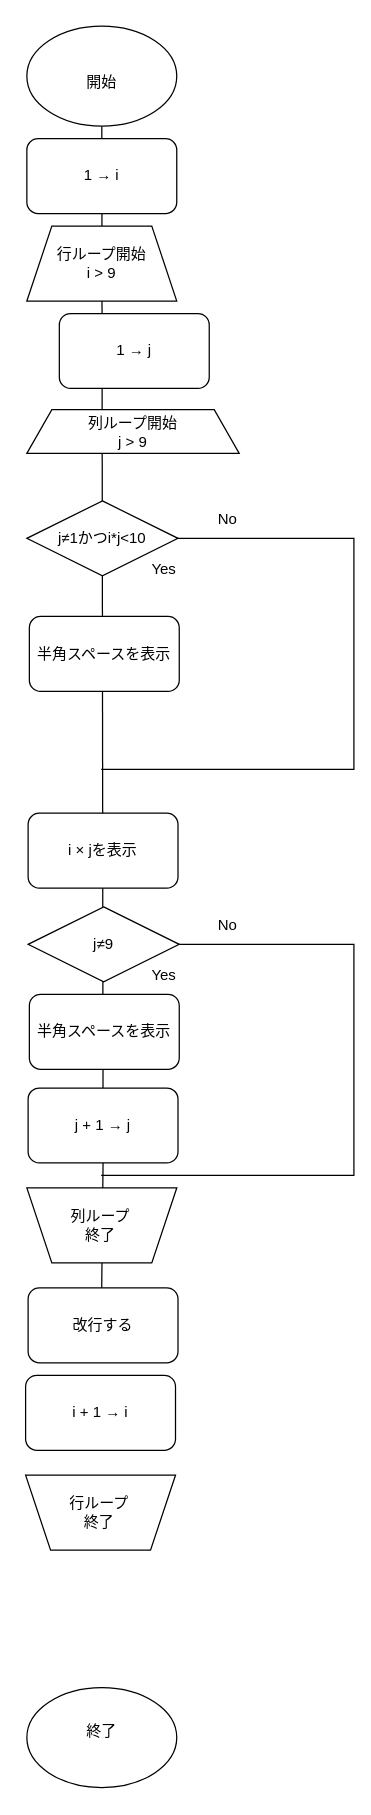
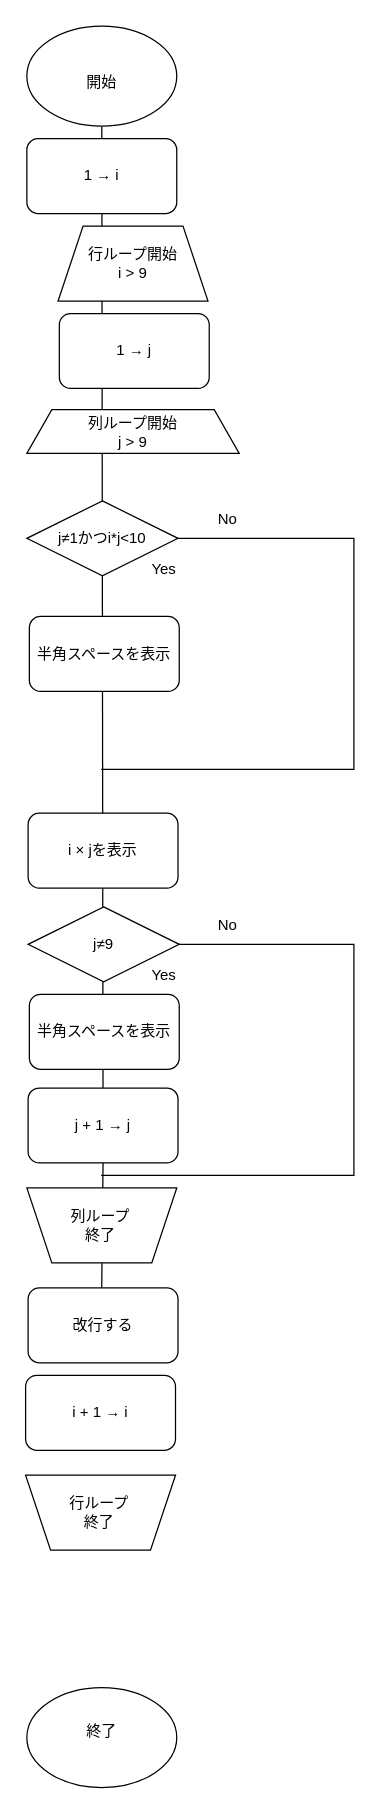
(102, 263) -> (133, 263)
